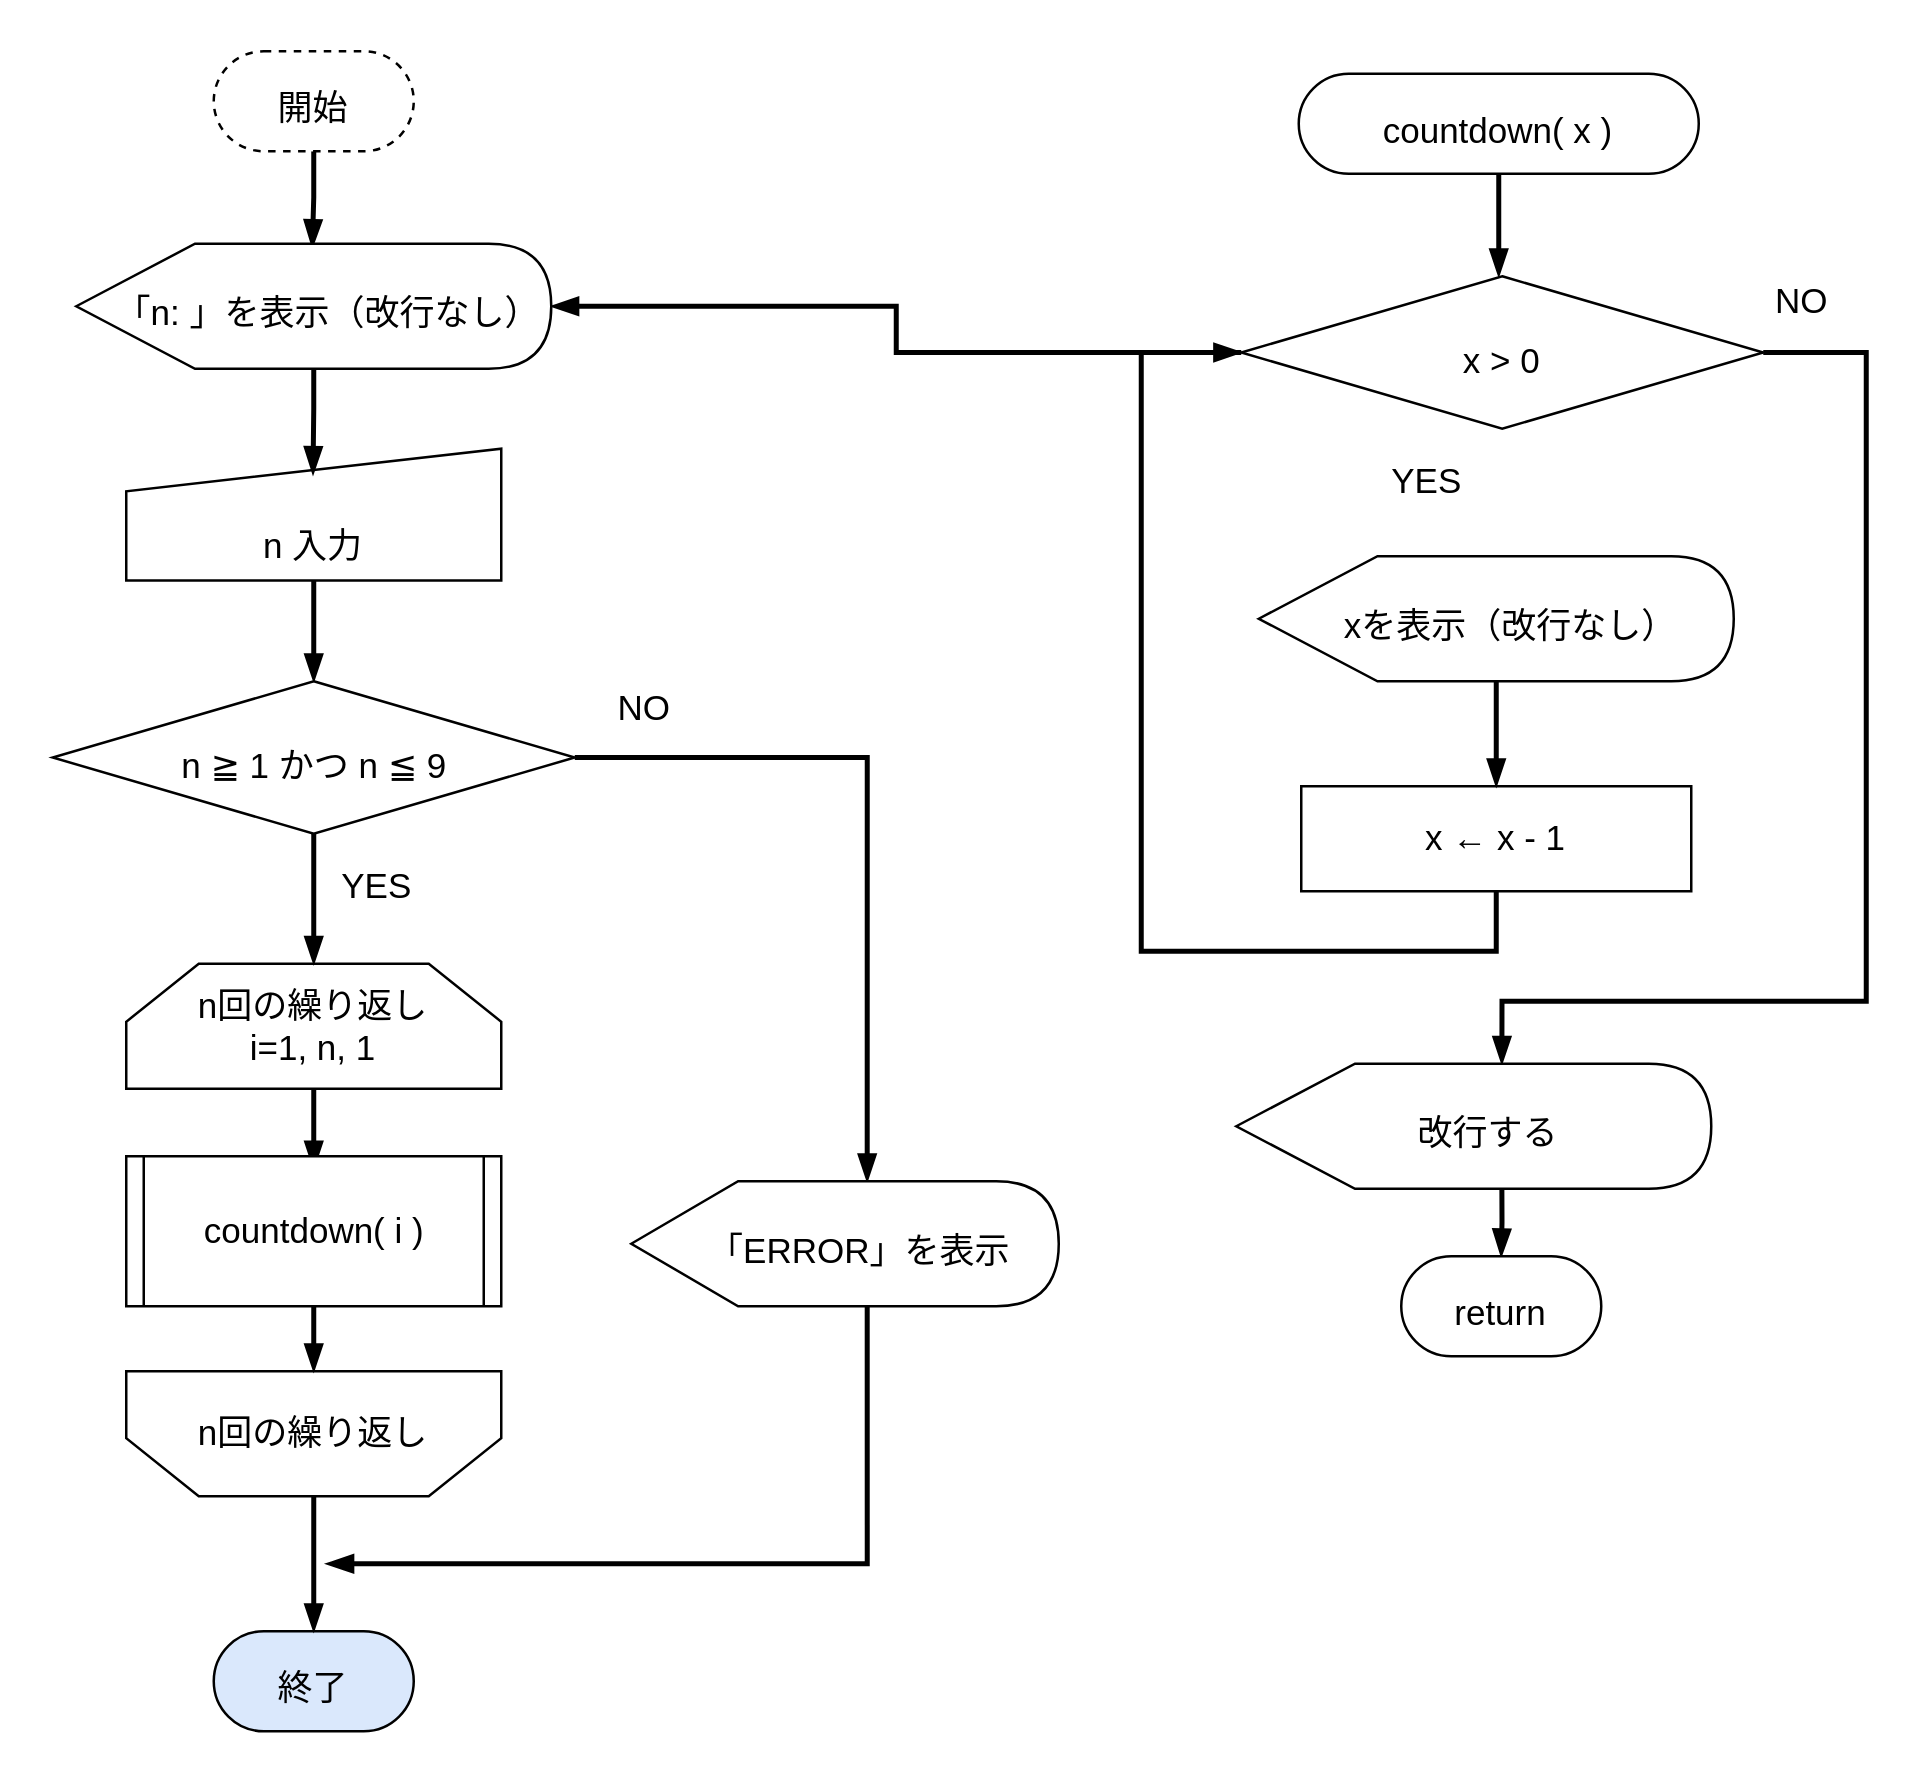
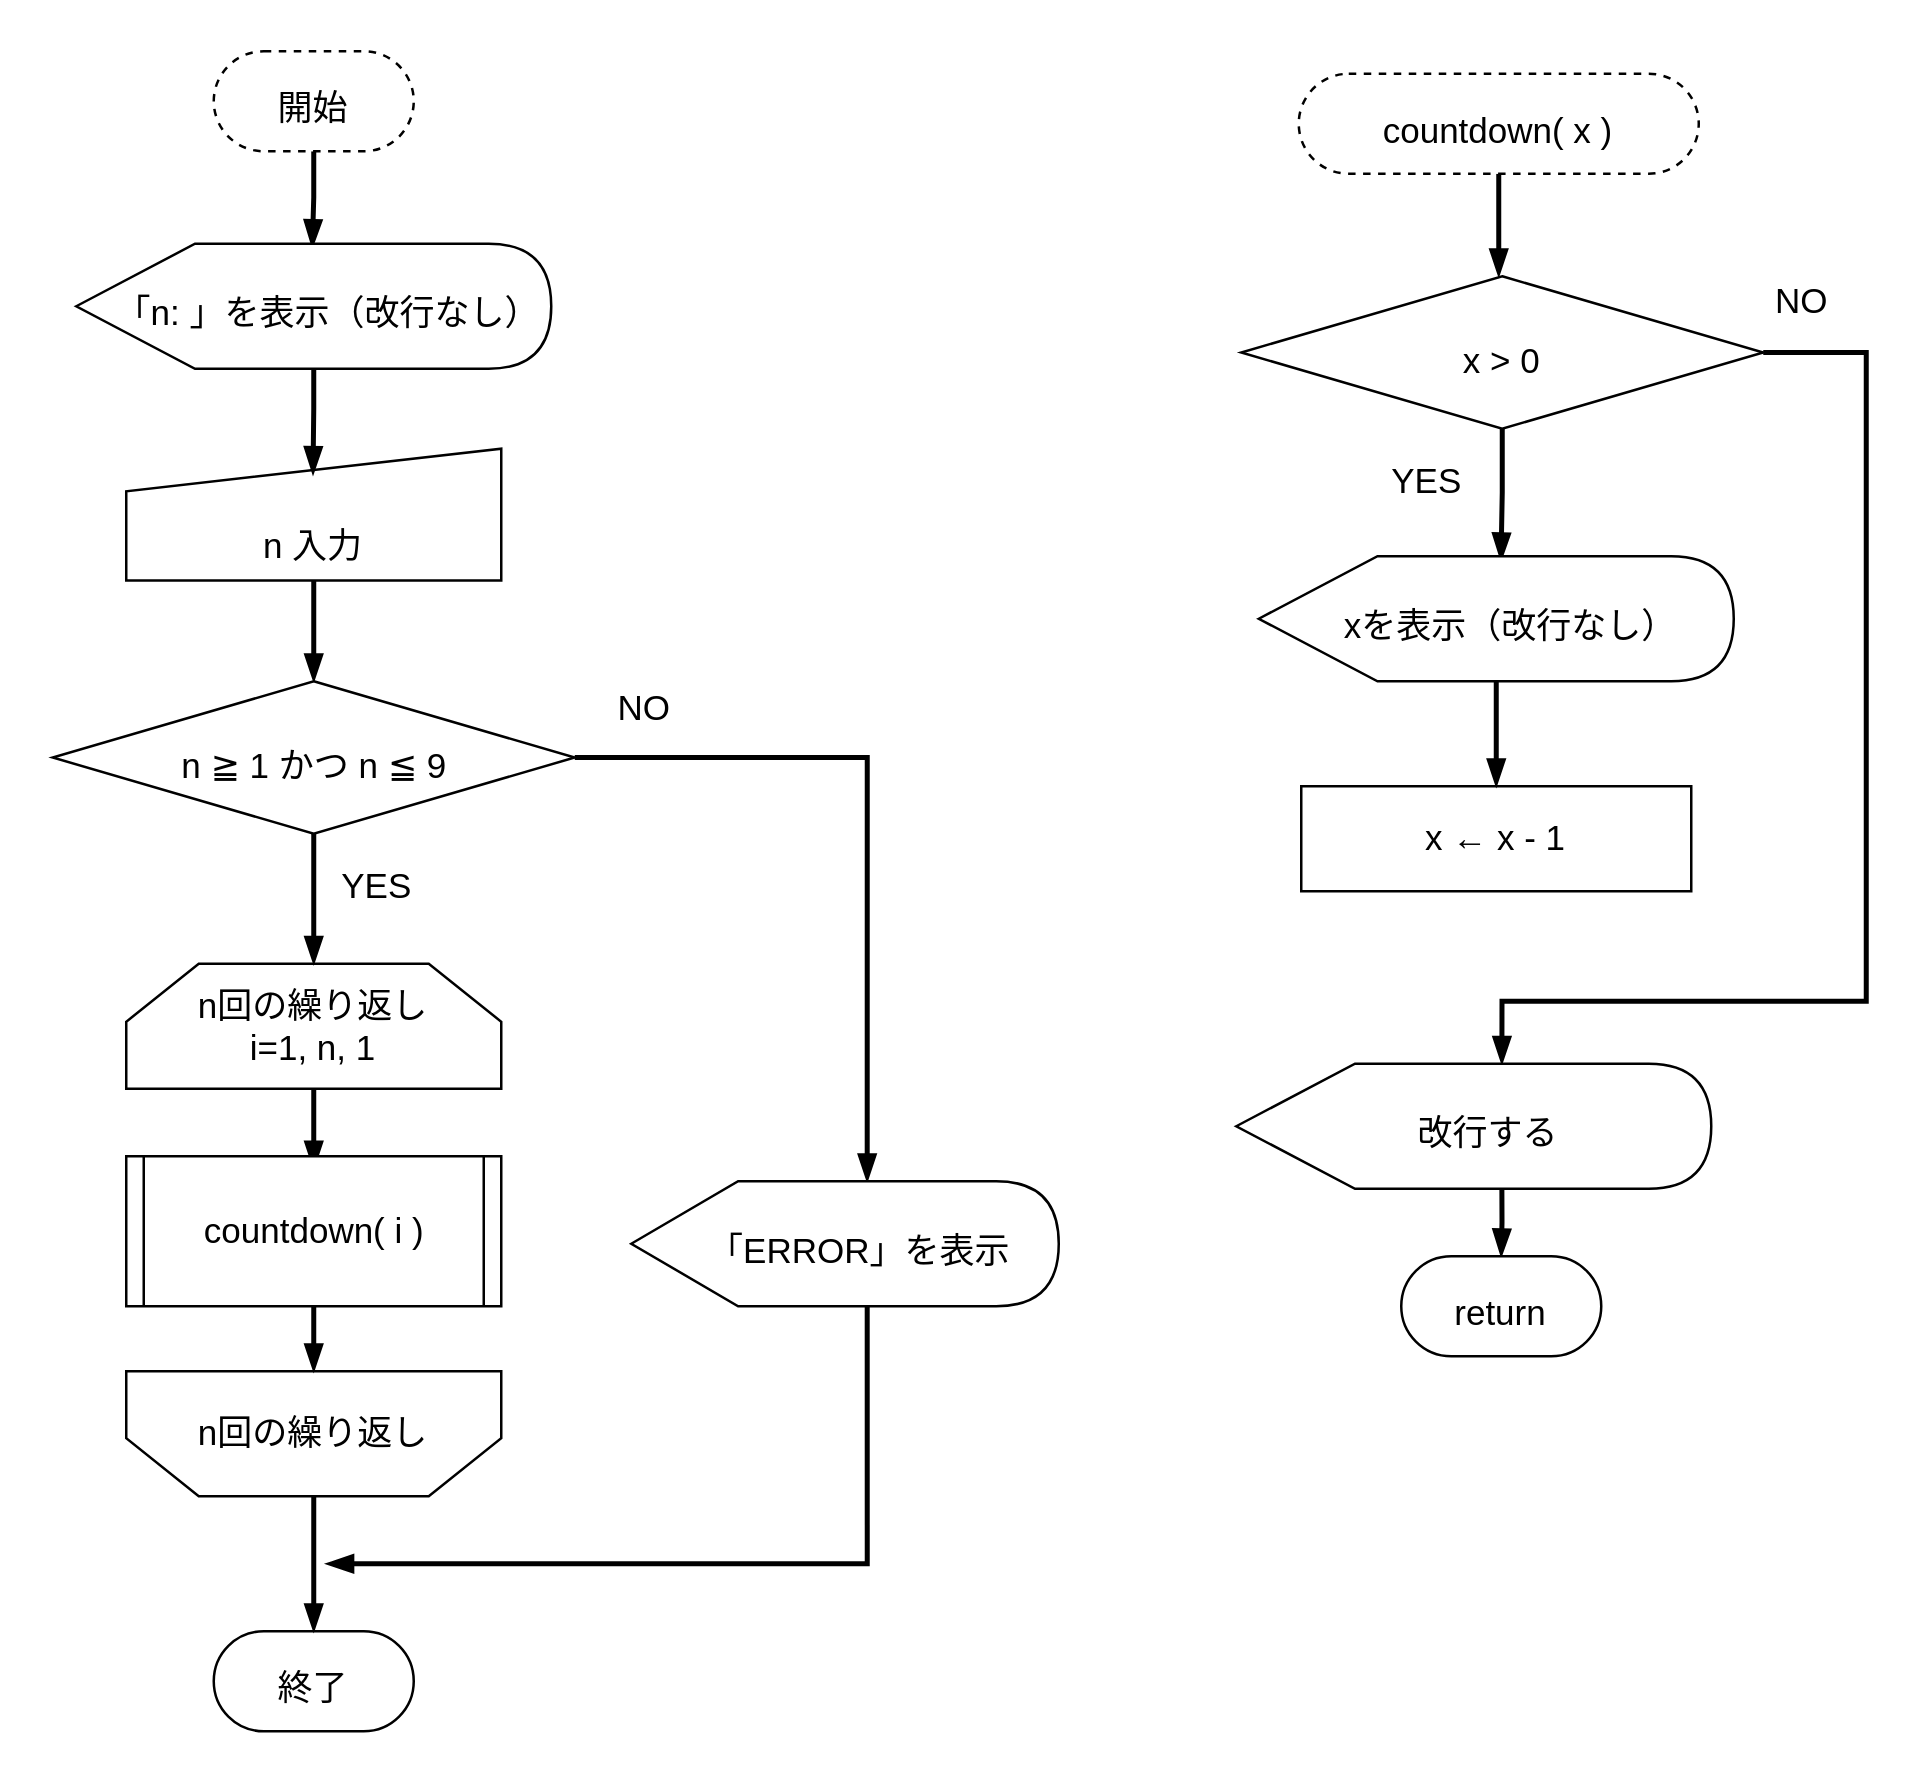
(1499, 124) -> (1499, 124)
(880, 306) -> (1502, 481)
(1141, 861) -> none
(314, 1681) -> (314, 1681)
